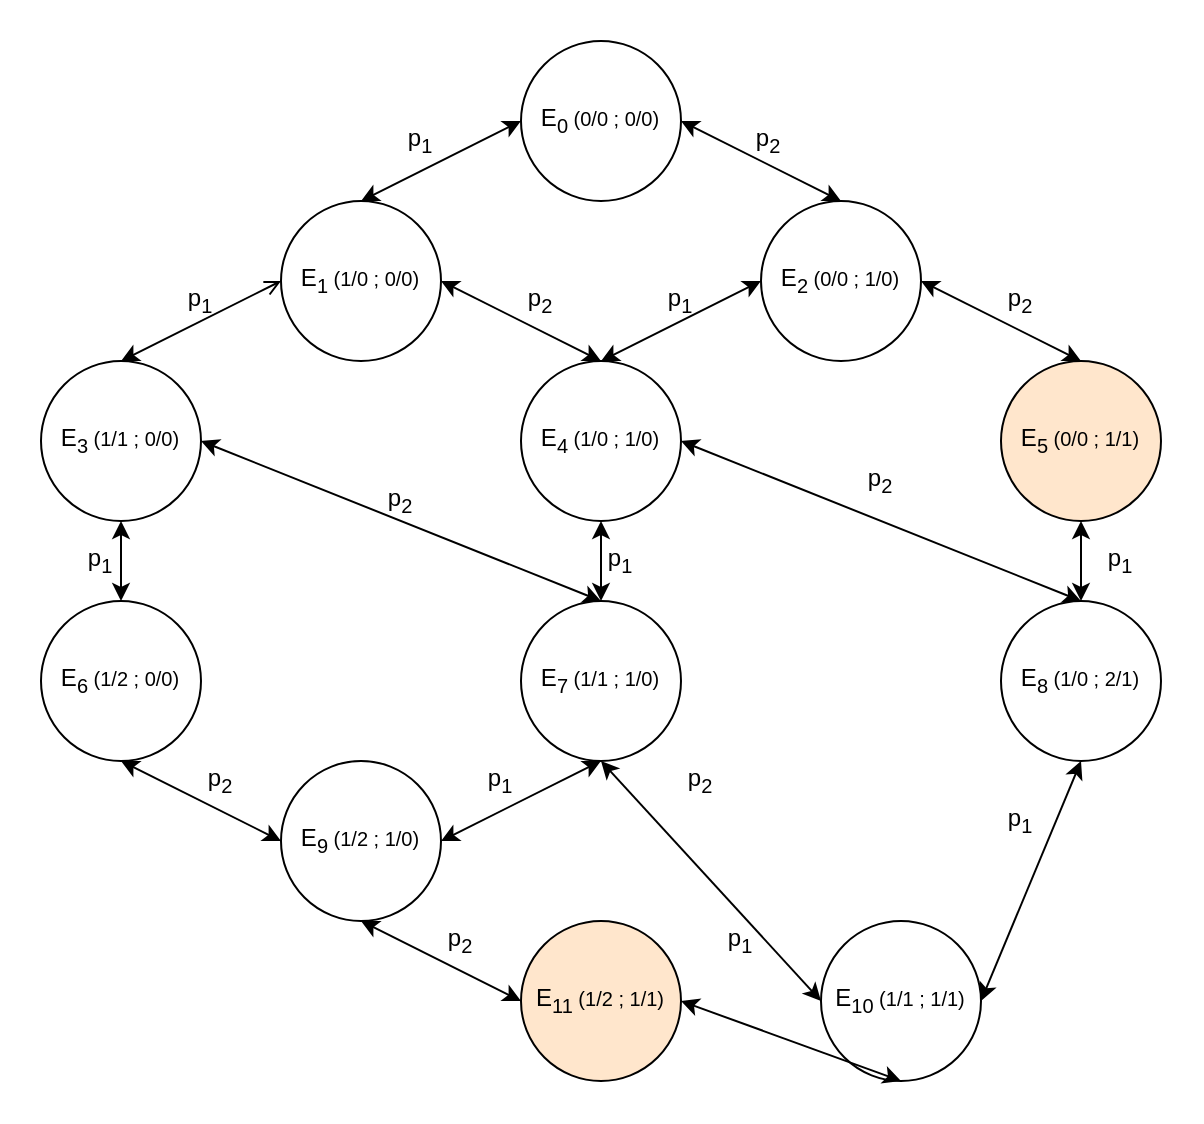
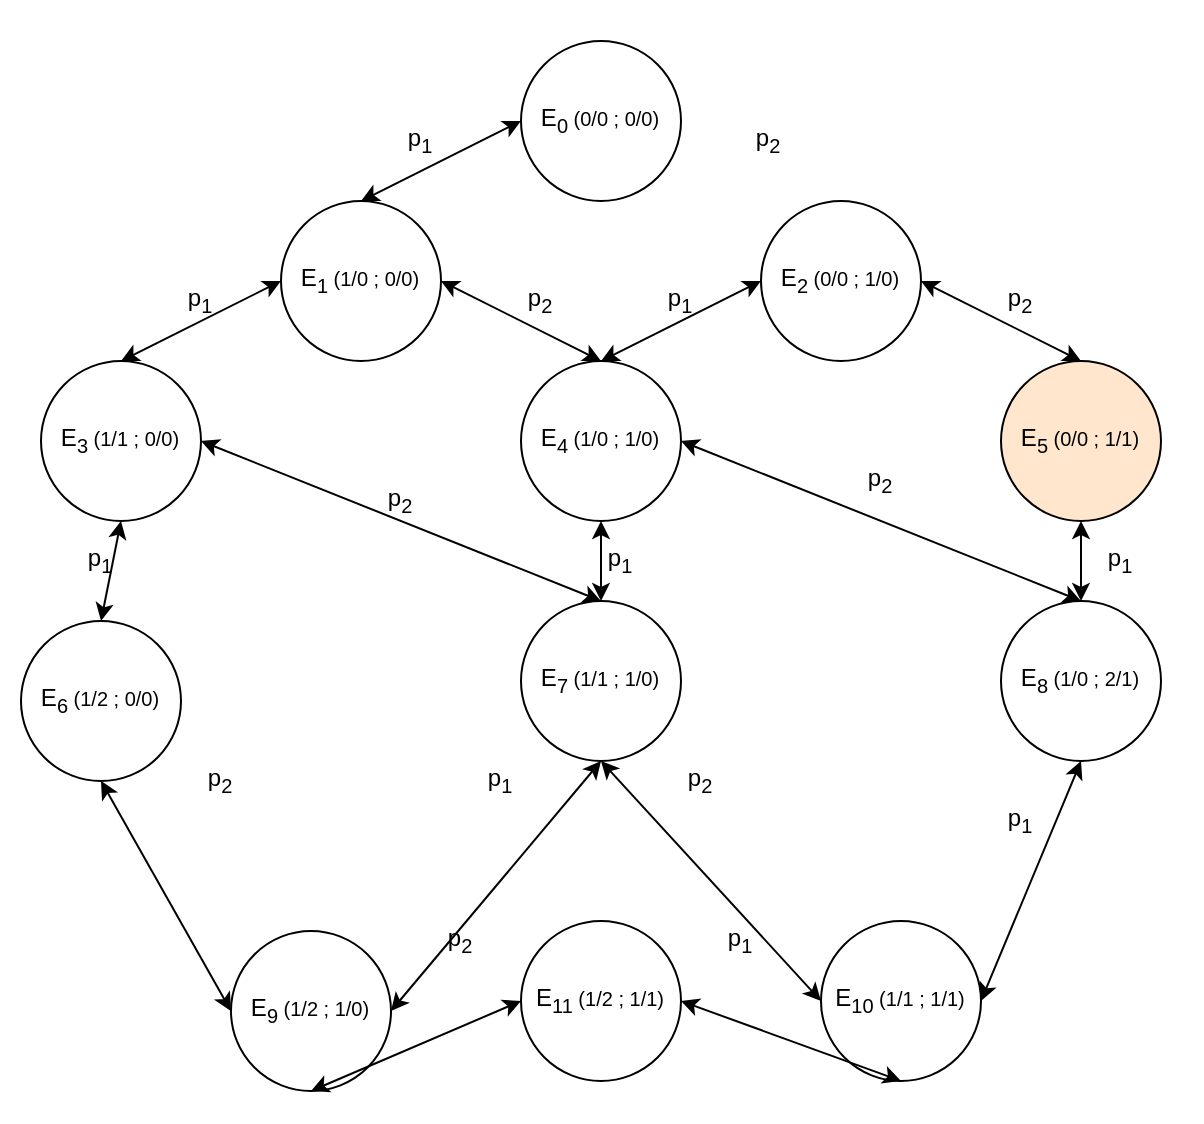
(761, 161) -> none
(272, 286) -> (268, 288)
(121, 681) -> (101, 701)
(361, 841) -> (311, 1011)
(601, 1001) -> (601, 1001)
